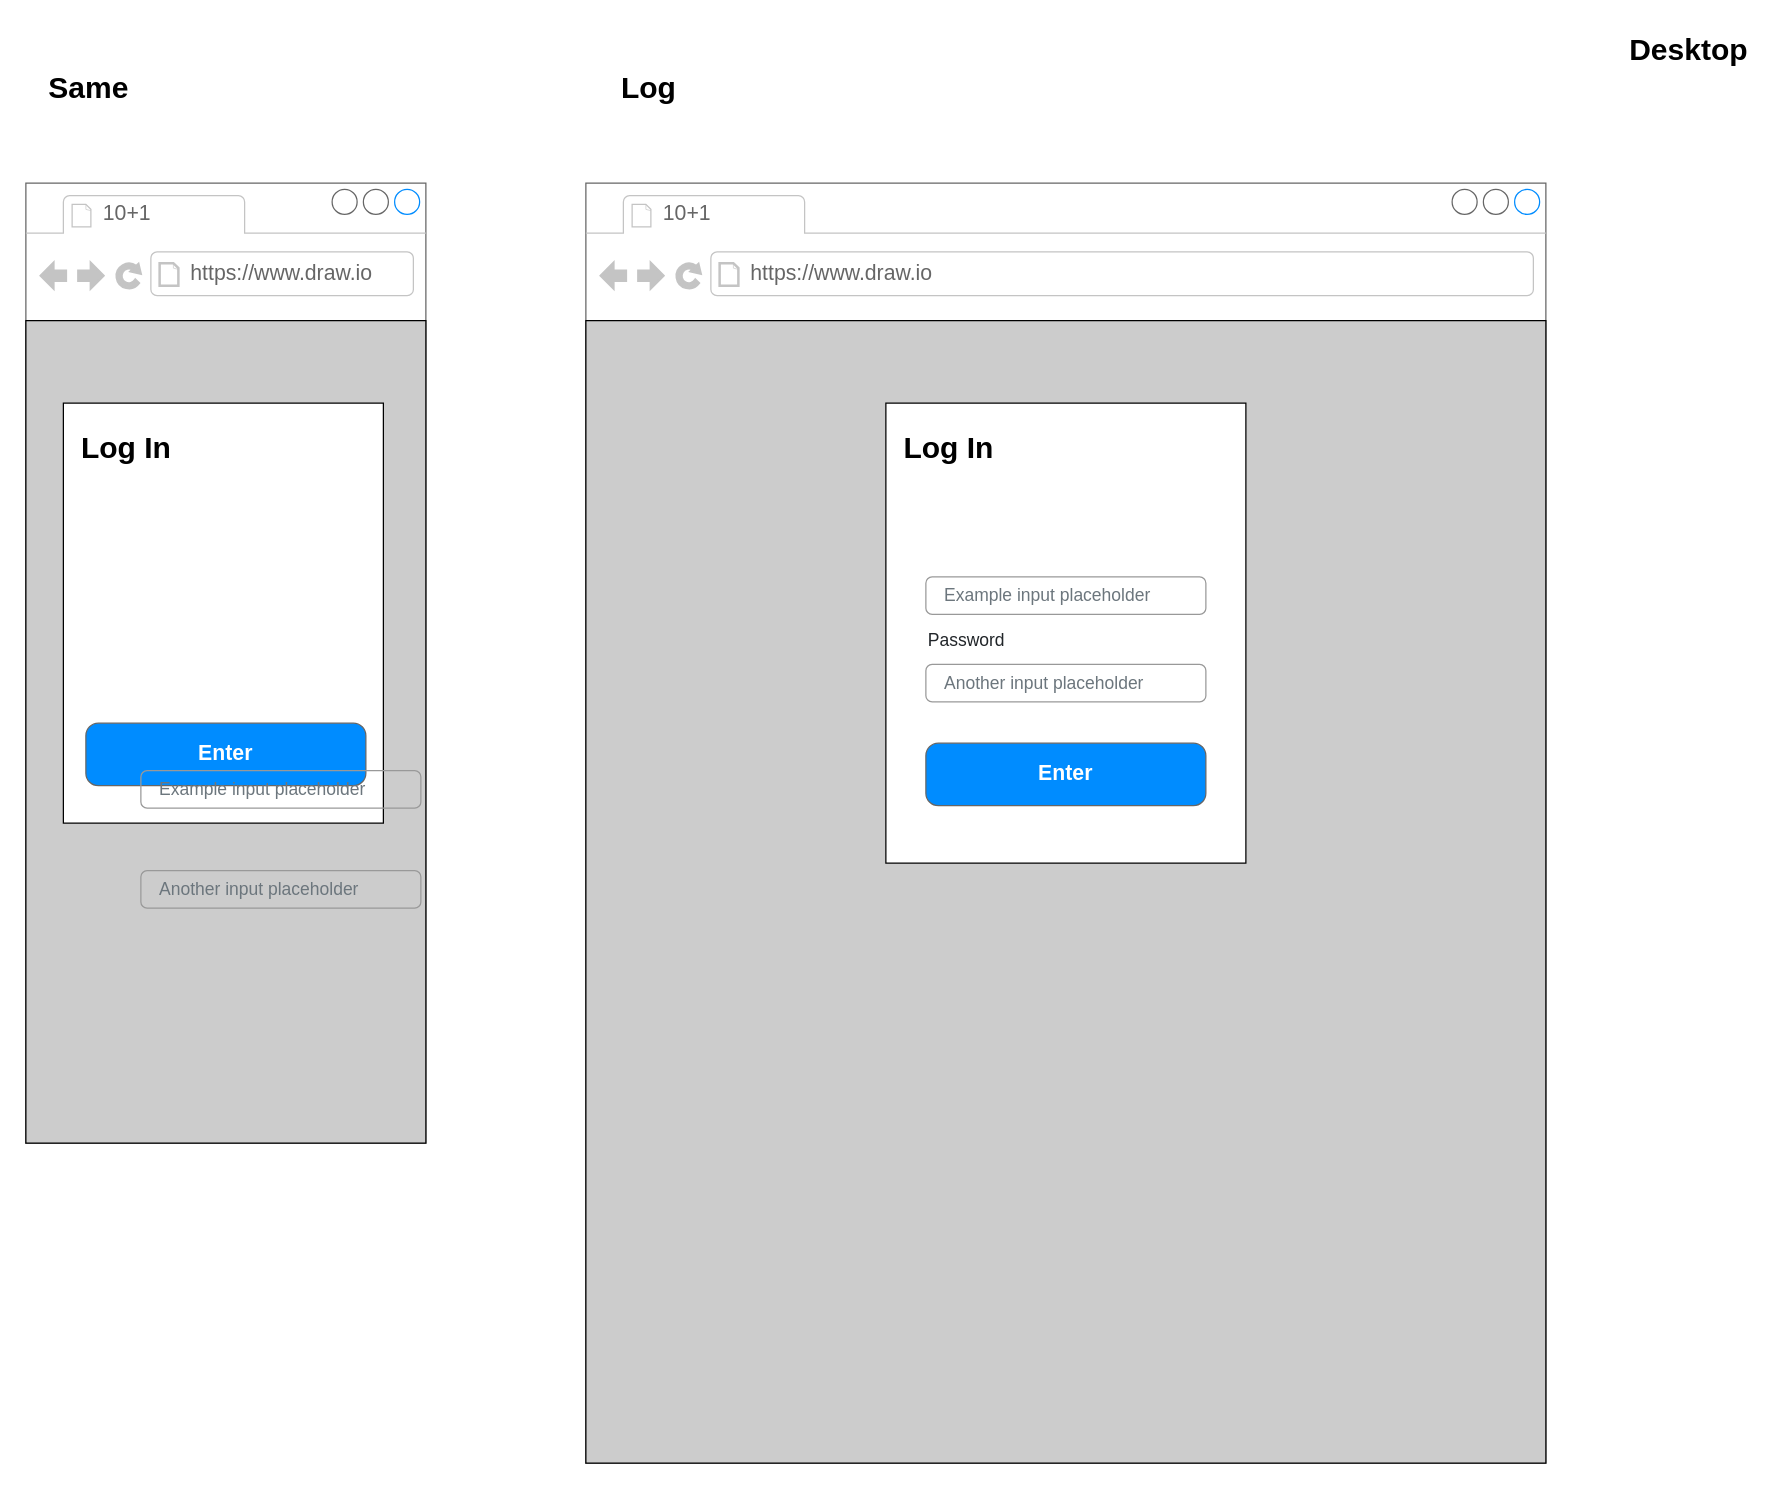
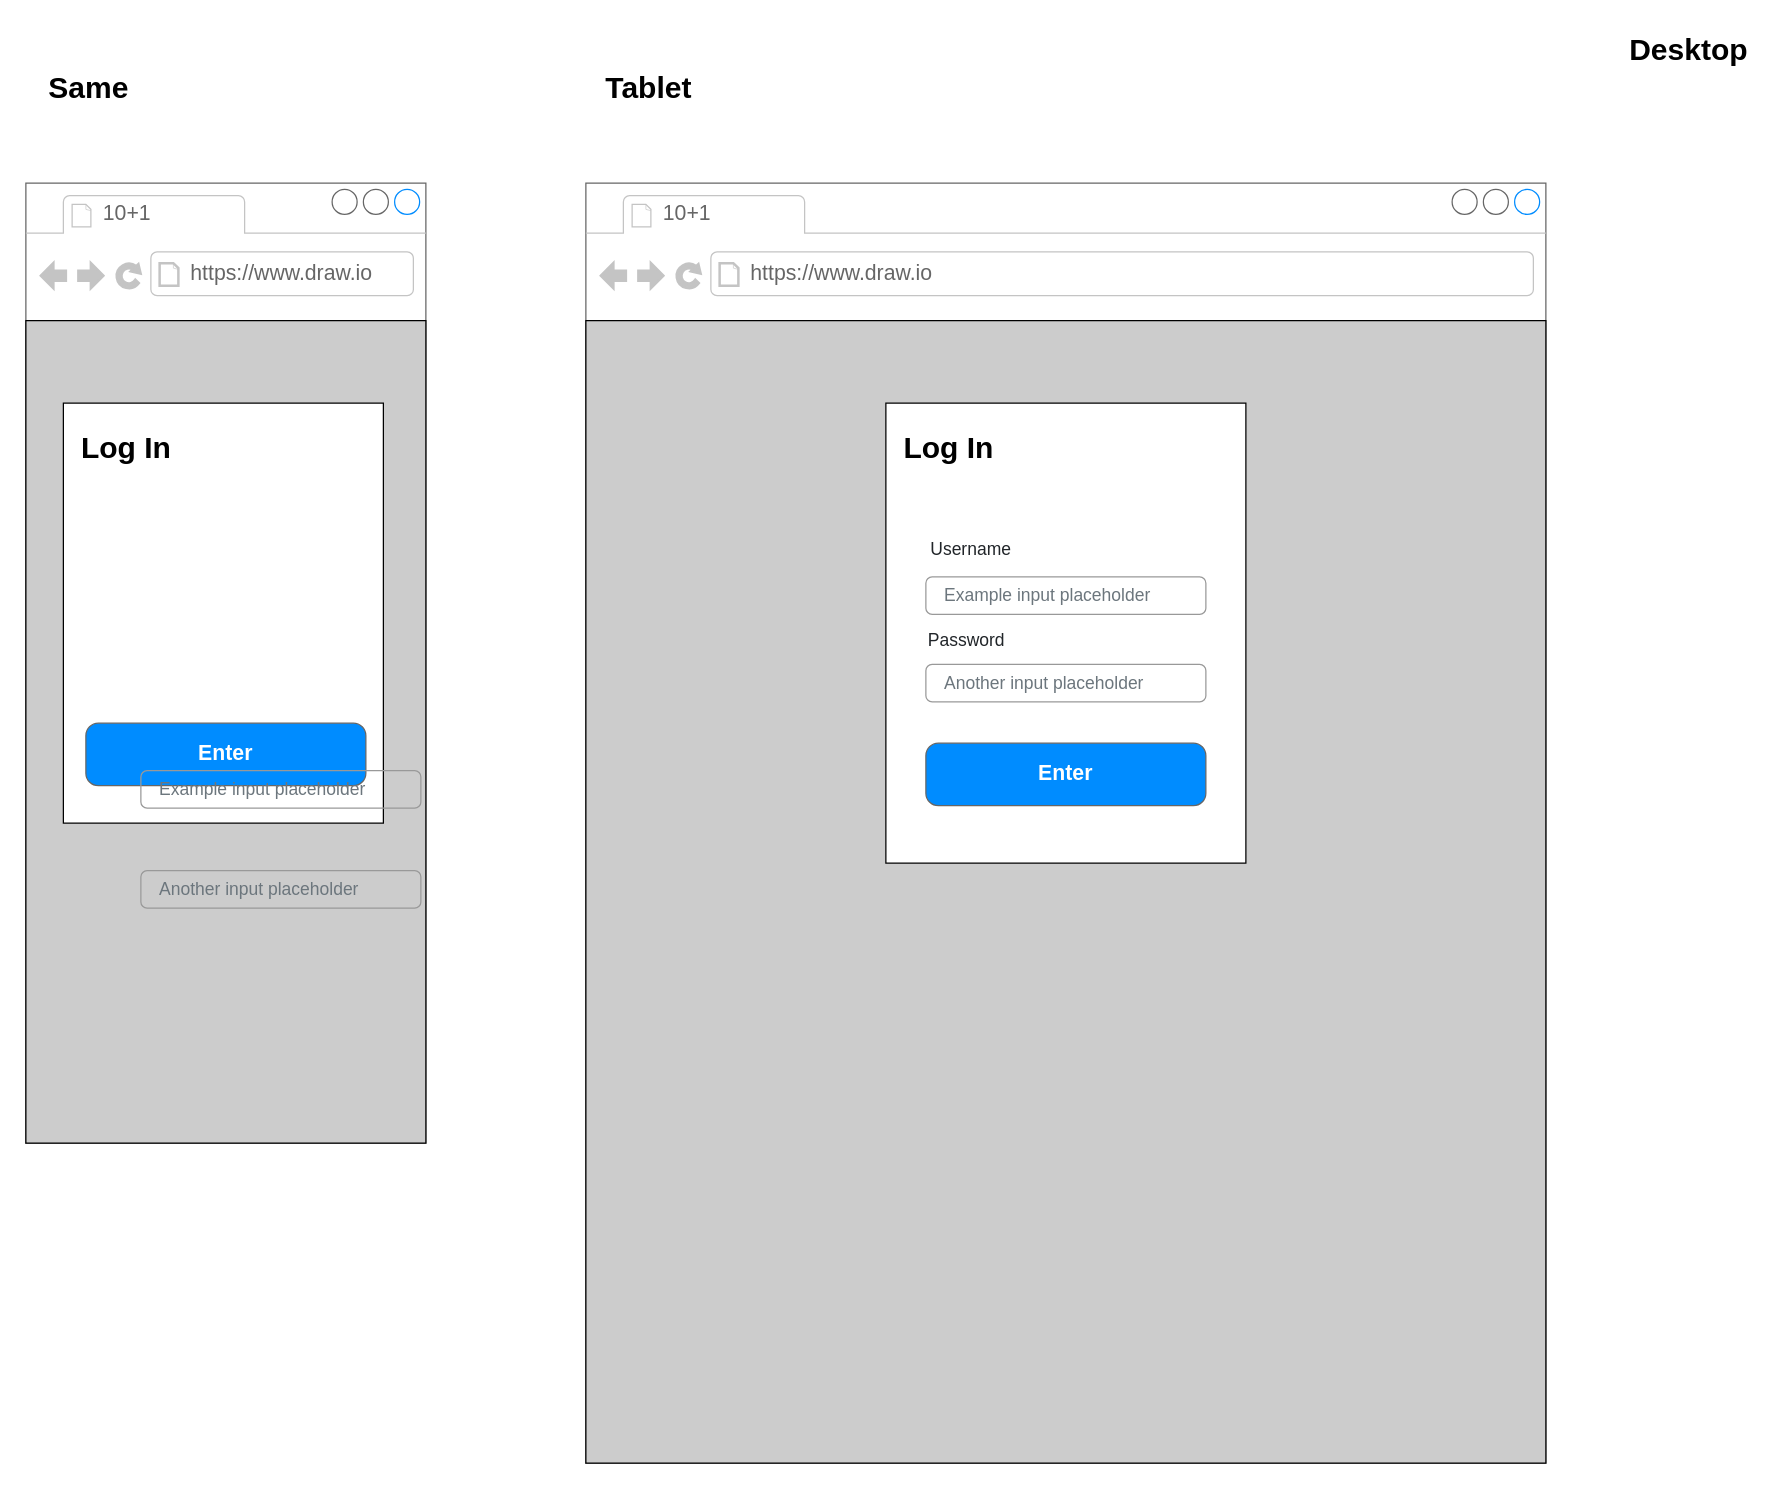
(649, 88) -> (649, 88)
none -> (1067, 548)
